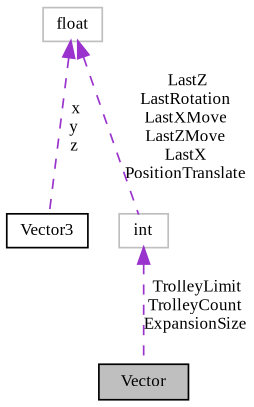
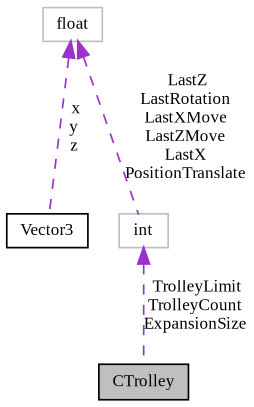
(144, 382) -> (144, 382)
